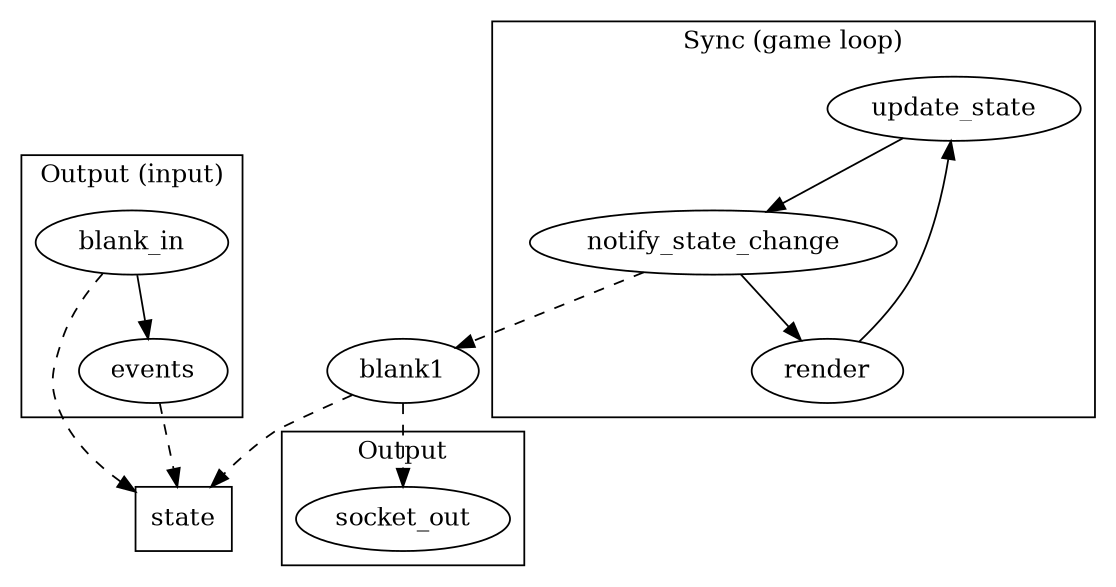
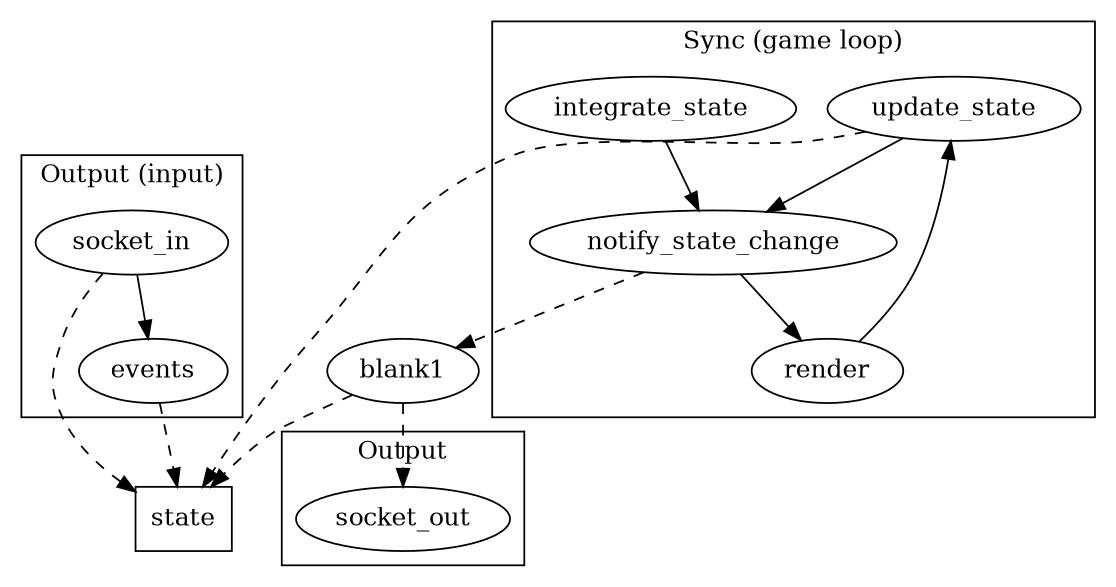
none -> (651, 109)
none -> (474, 174)
(132, 243) -> (132, 243)
